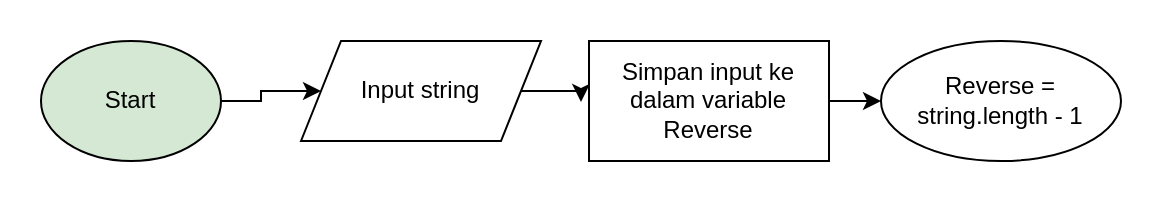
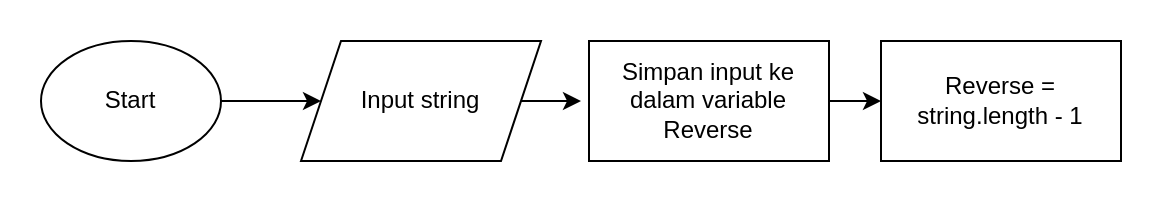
(421, 91) -> (421, 101)
(131, 101) -> (131, 101)
(1001, 101) -> (1001, 101)
